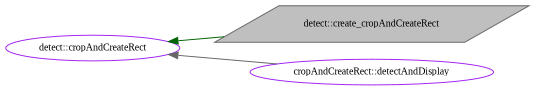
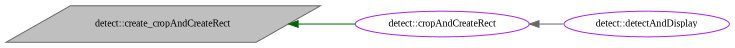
(201, 39) -> (327, 24)
(372, 72) -> (647, 24)
